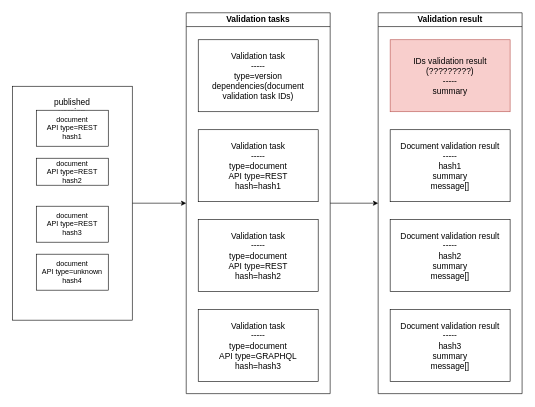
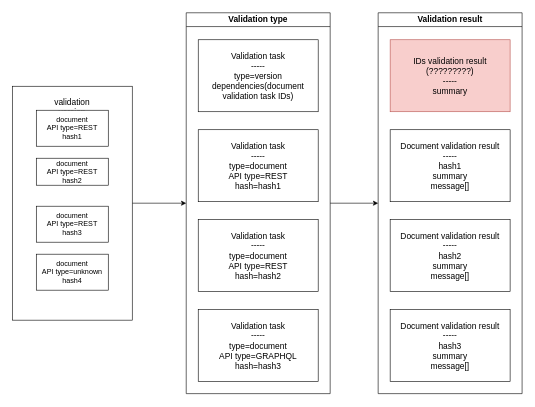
(258, 20) -> (258, 20)
(72, 203) -> (72, 203)
